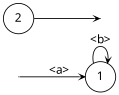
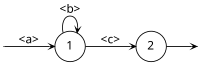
none -> (108, 46)
